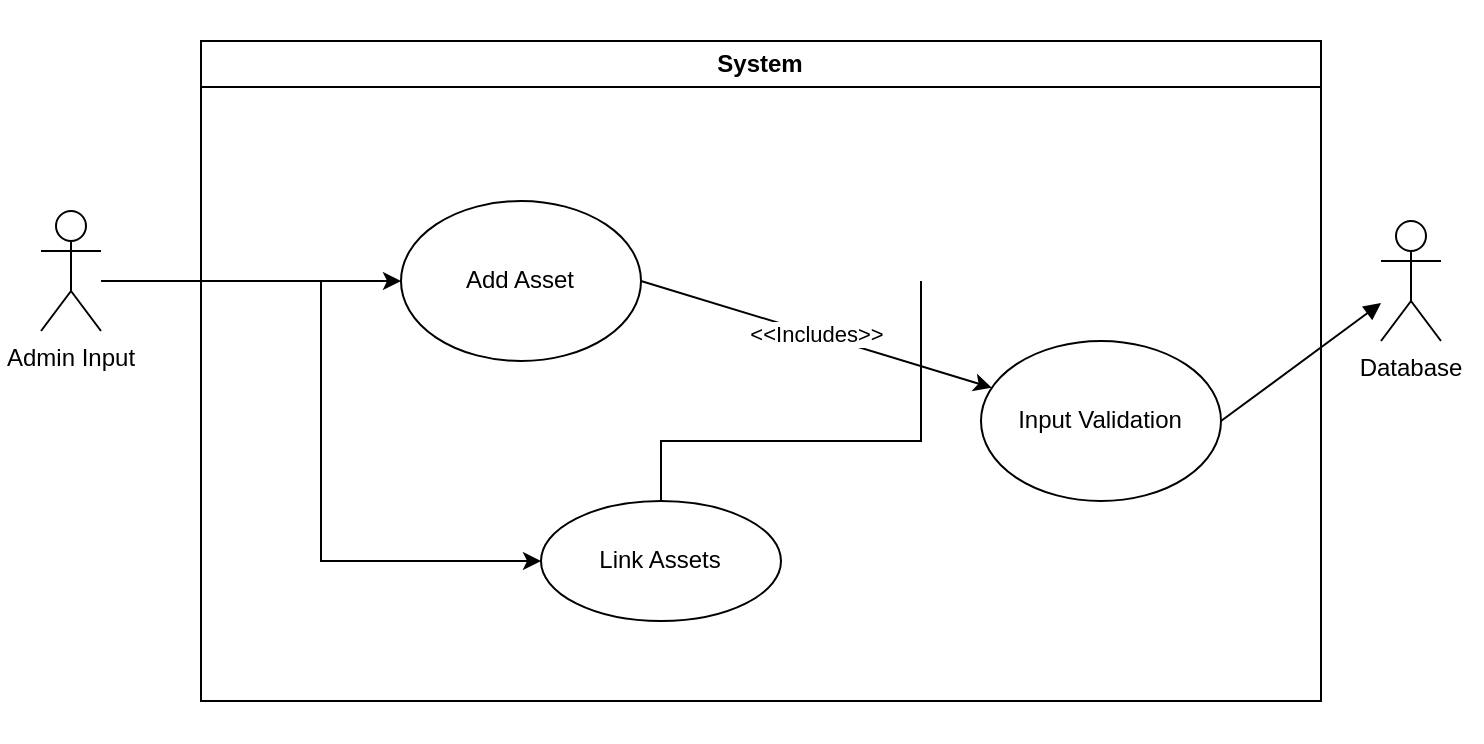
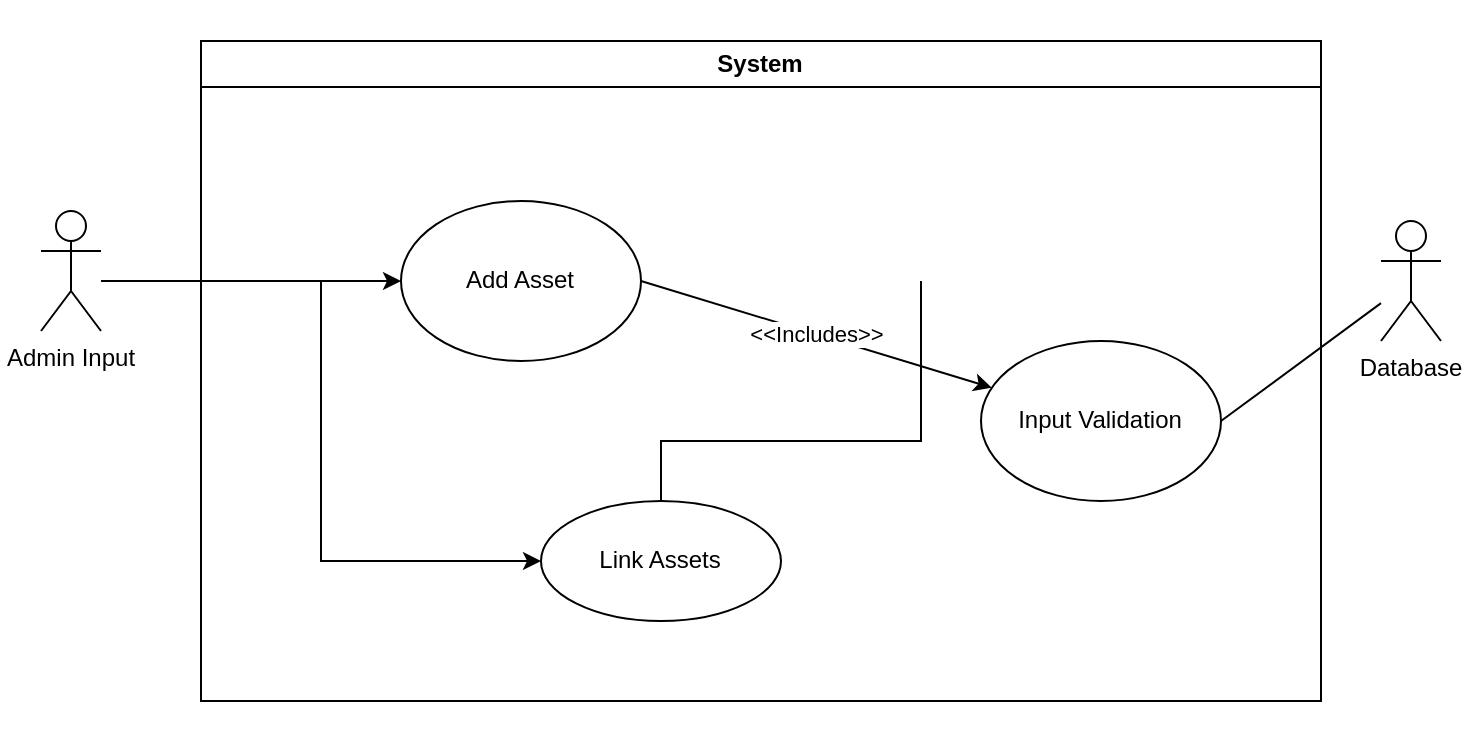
(1367, 313) -> (1373, 309)
